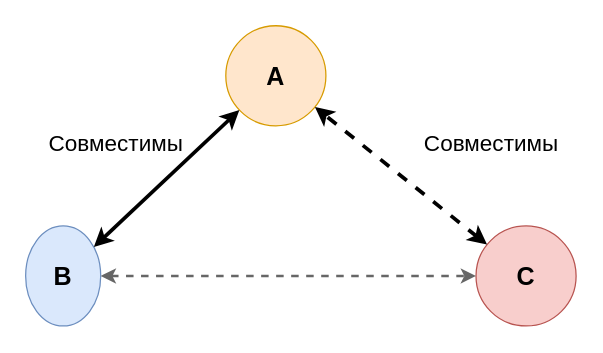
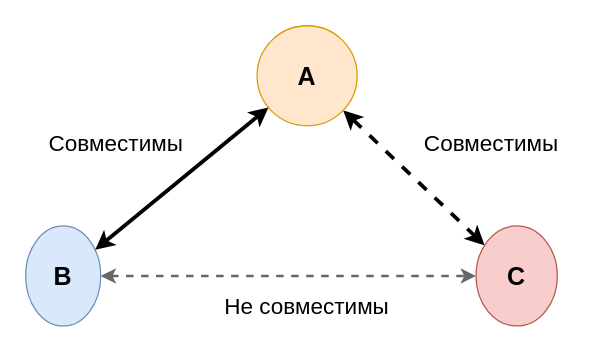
(276, 76) -> (307, 76)
(526, 276) -> (516, 276)
none -> (307, 307)
